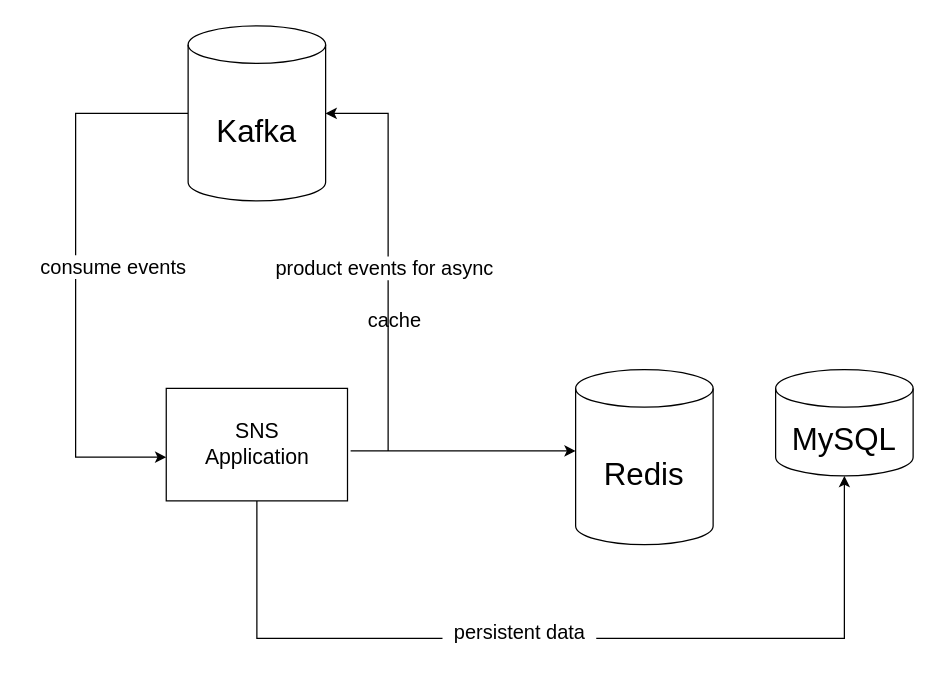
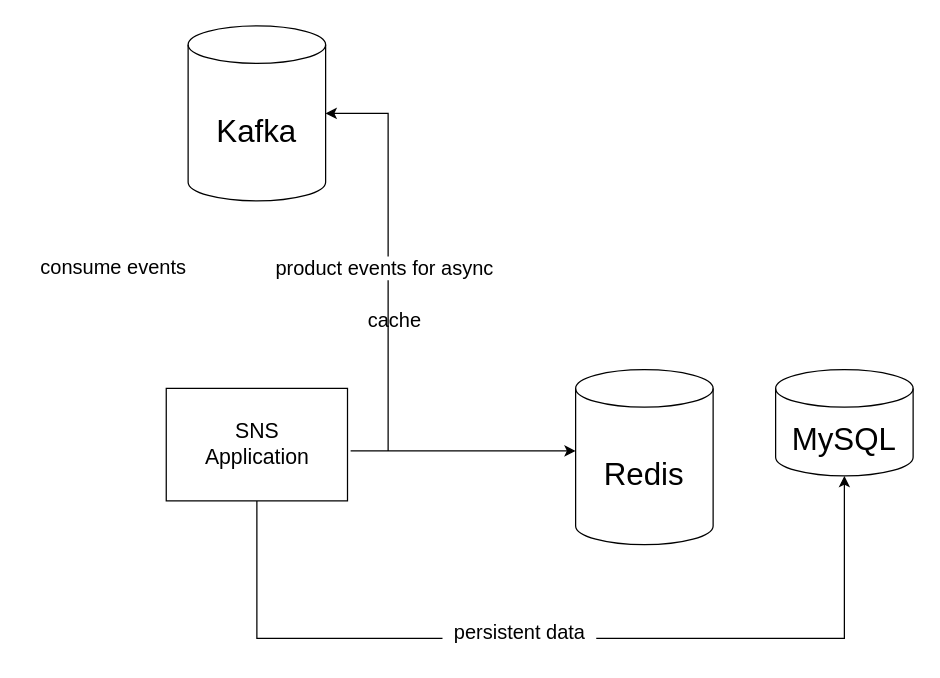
(76, 408) -> none
